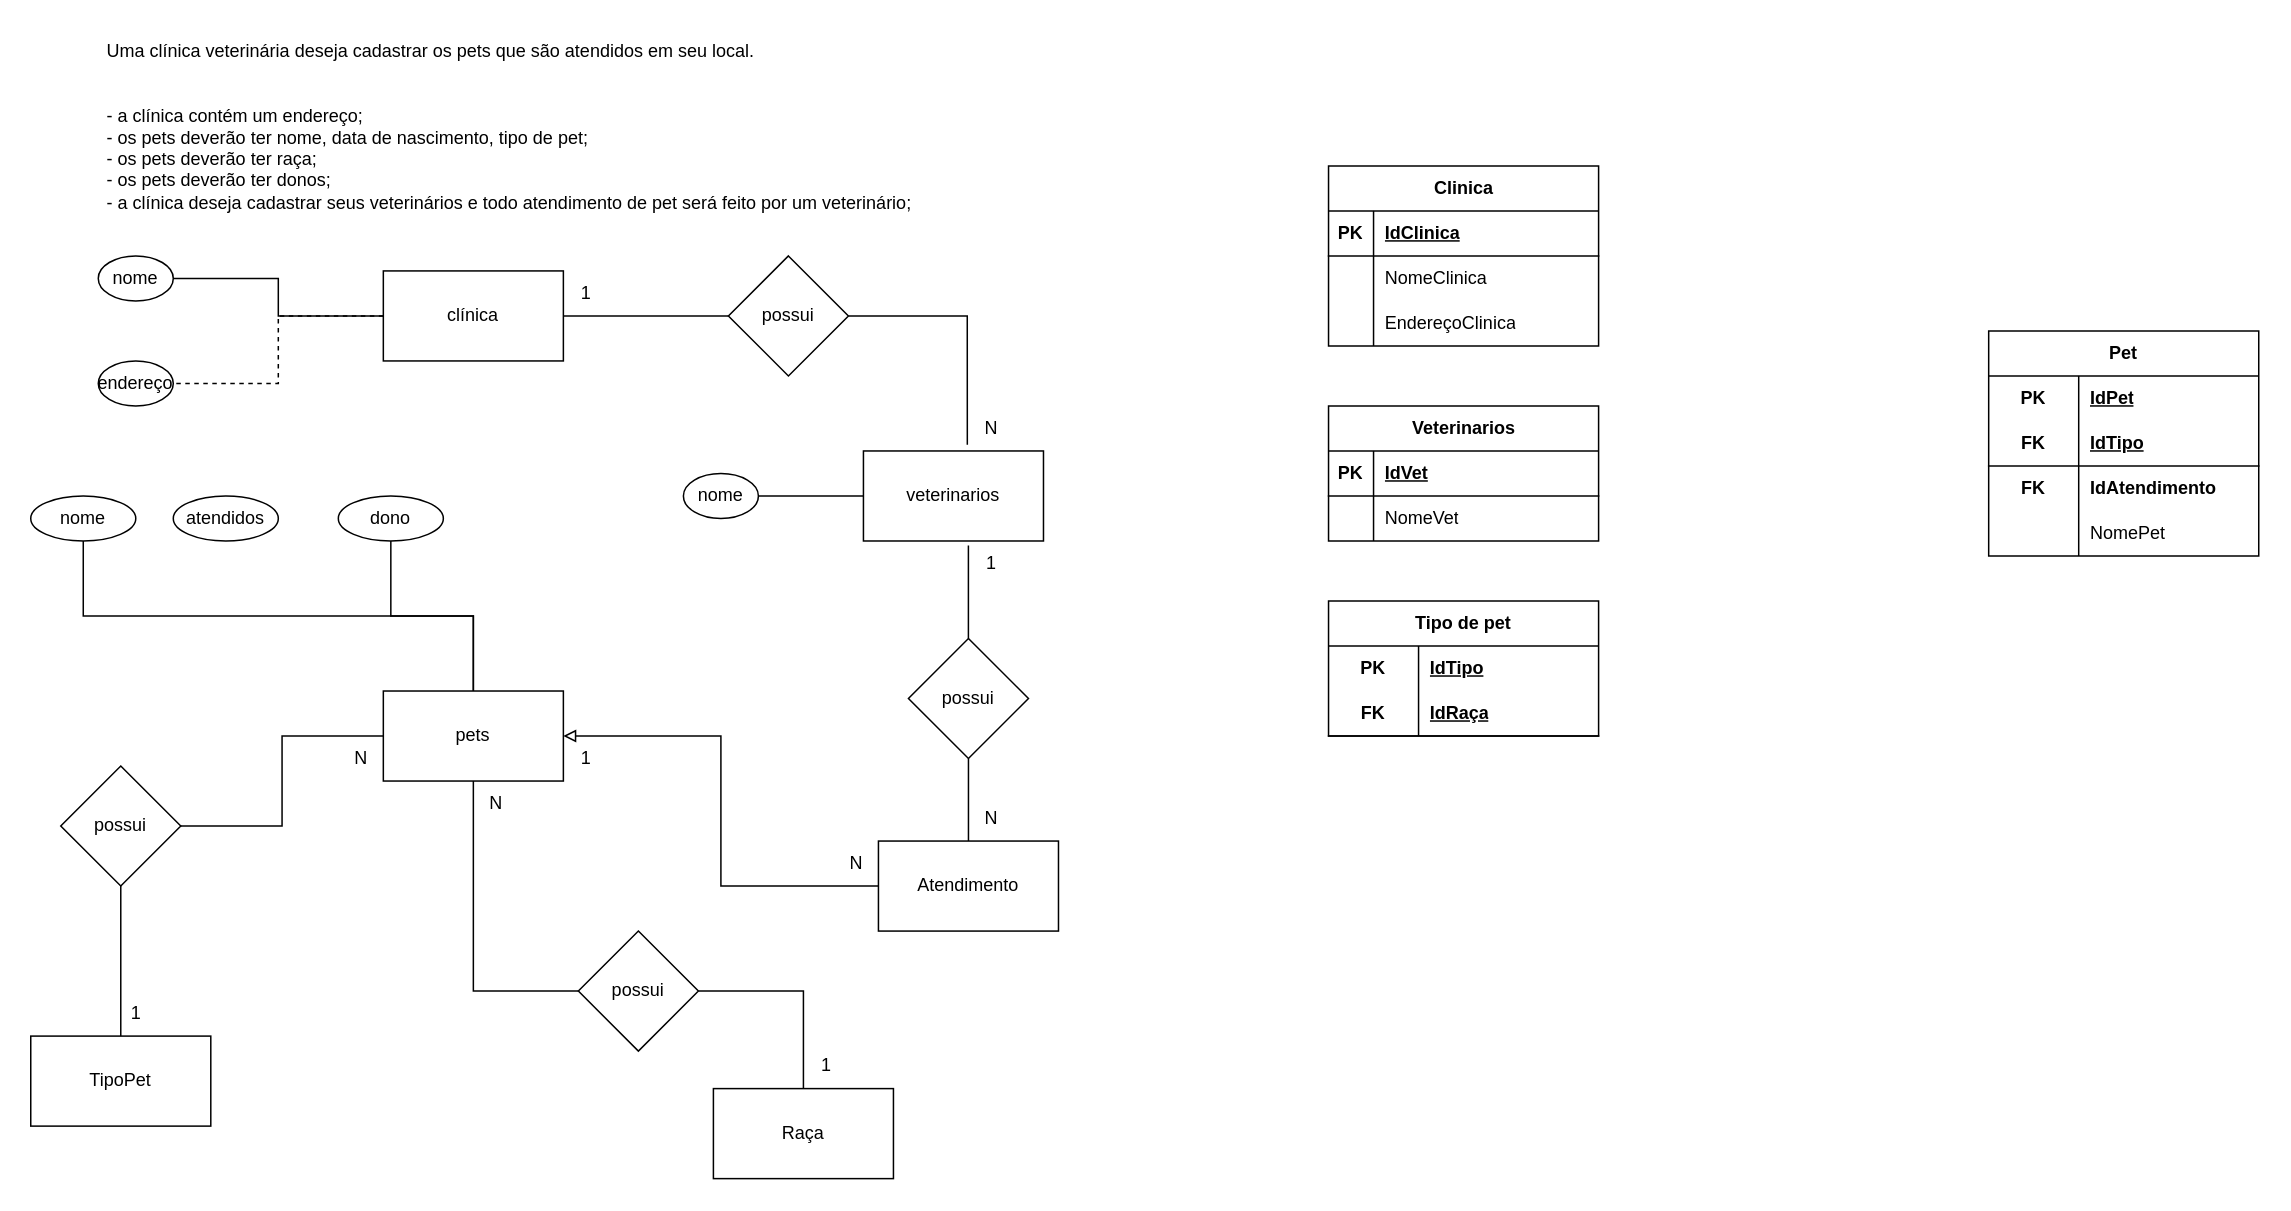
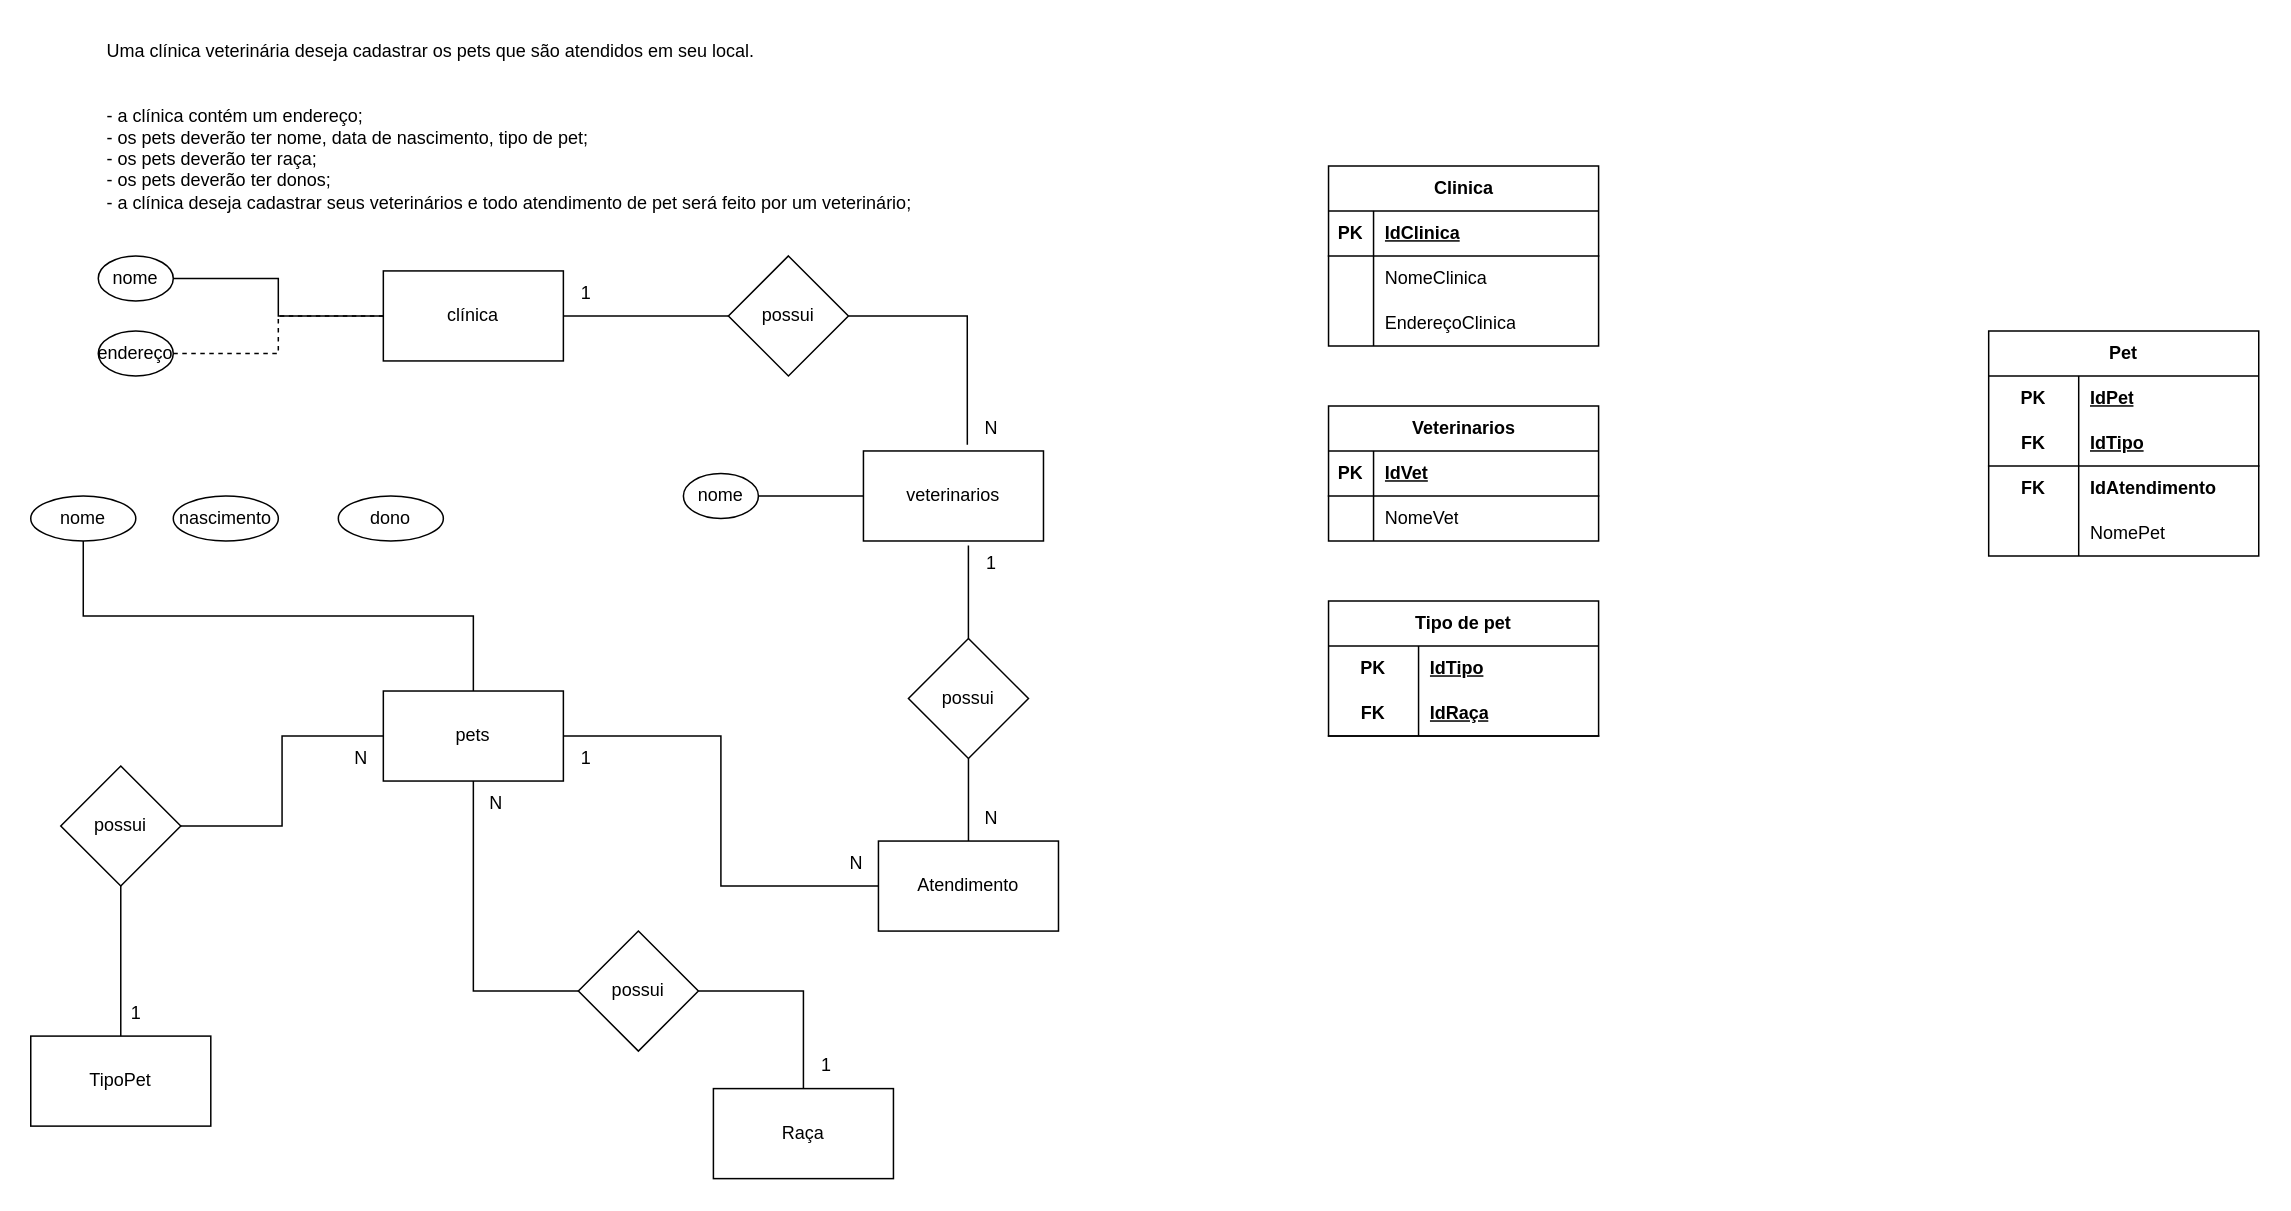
(136, 383) -> (136, 353)
(226, 518) -> (226, 518)
(391, 576) -> none
(576, 736) -> (571, 736)
